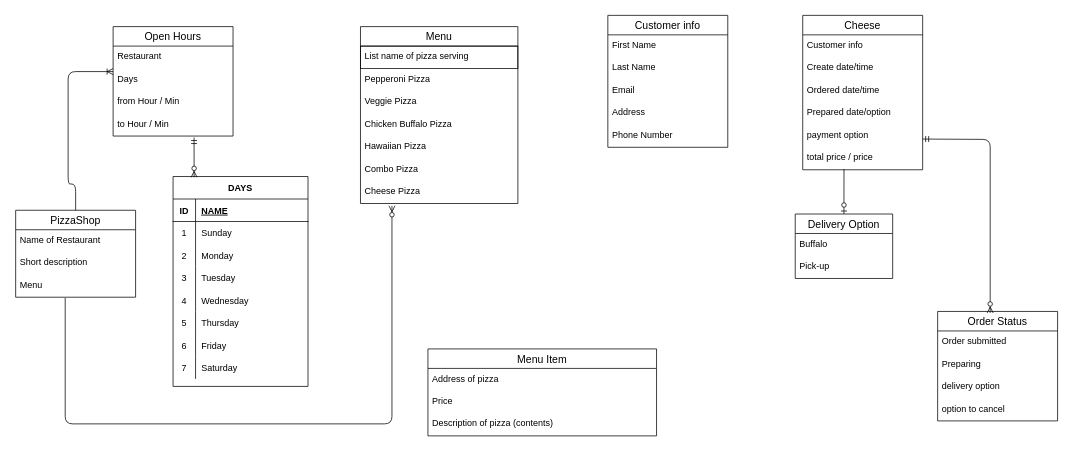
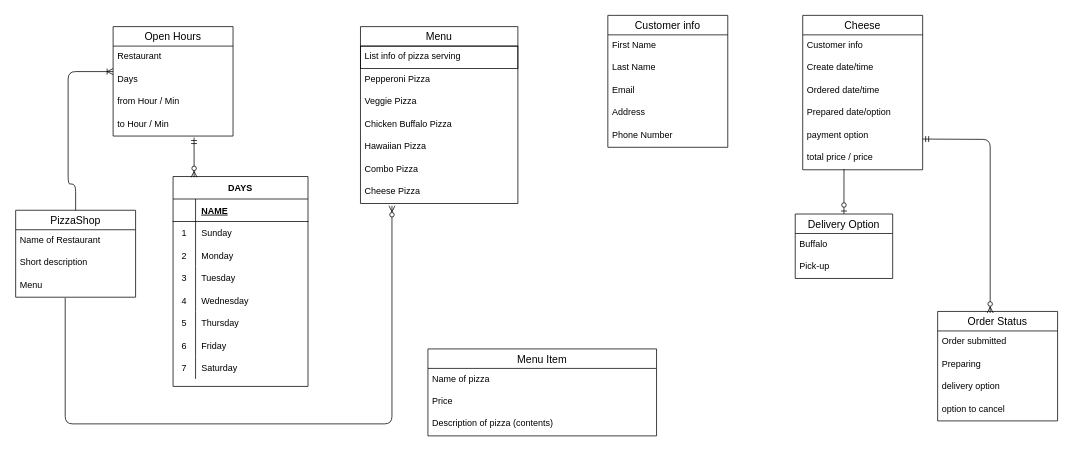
(422, 56) -> (421, 56)
(184, 210) -> none
(469, 379) -> (461, 379)
